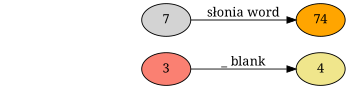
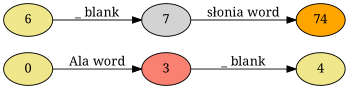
none -> (28, 20)
none -> (28, 69)
